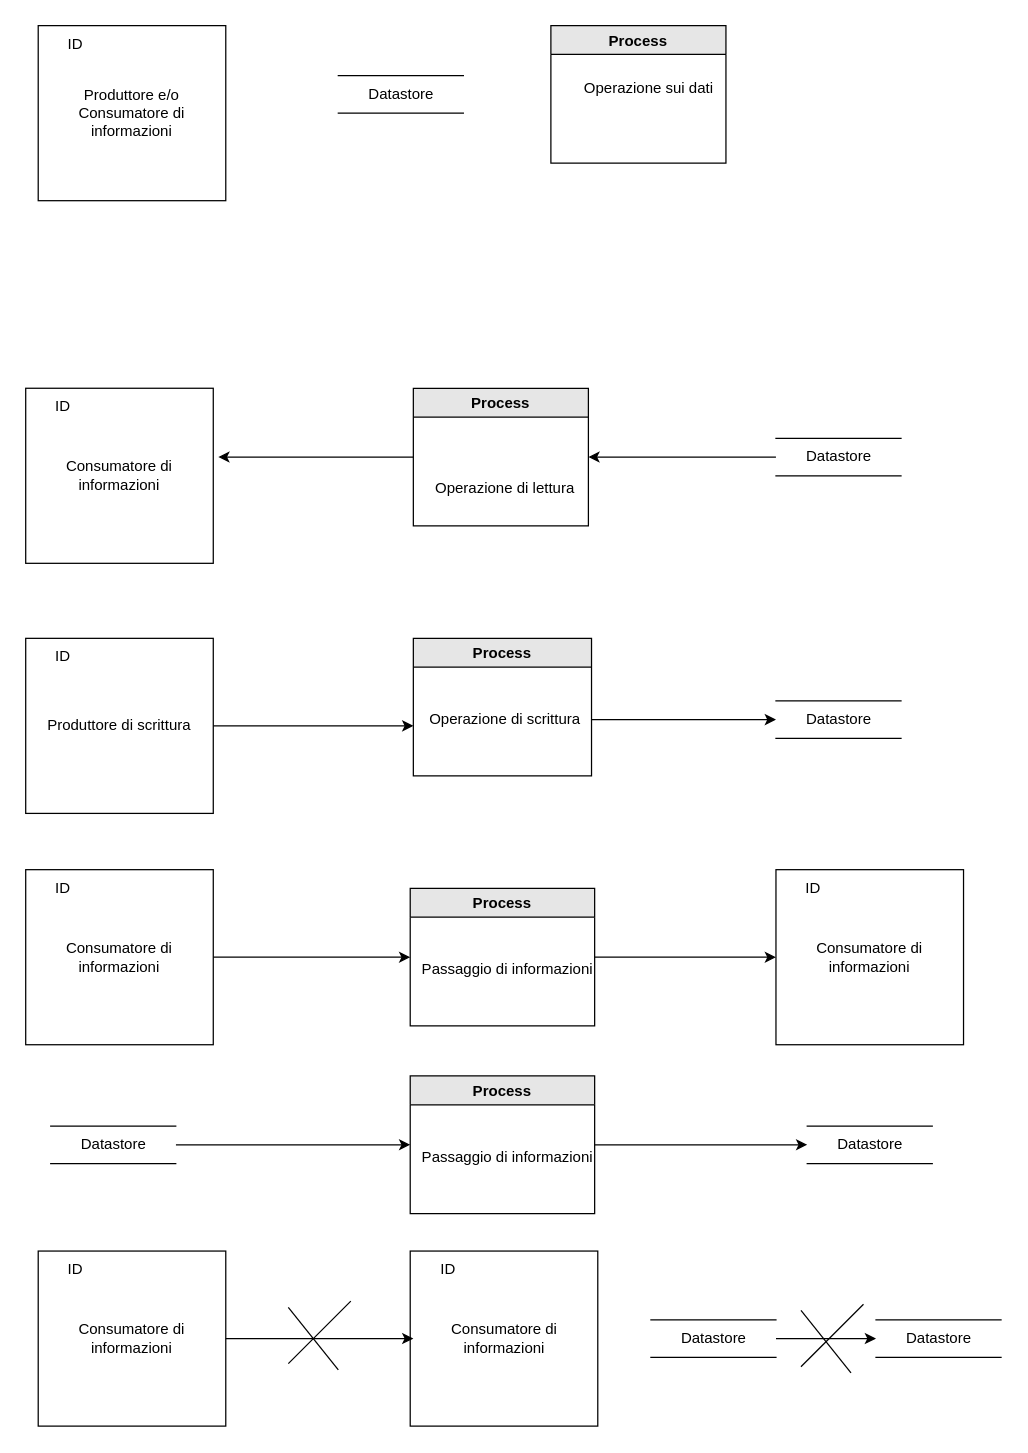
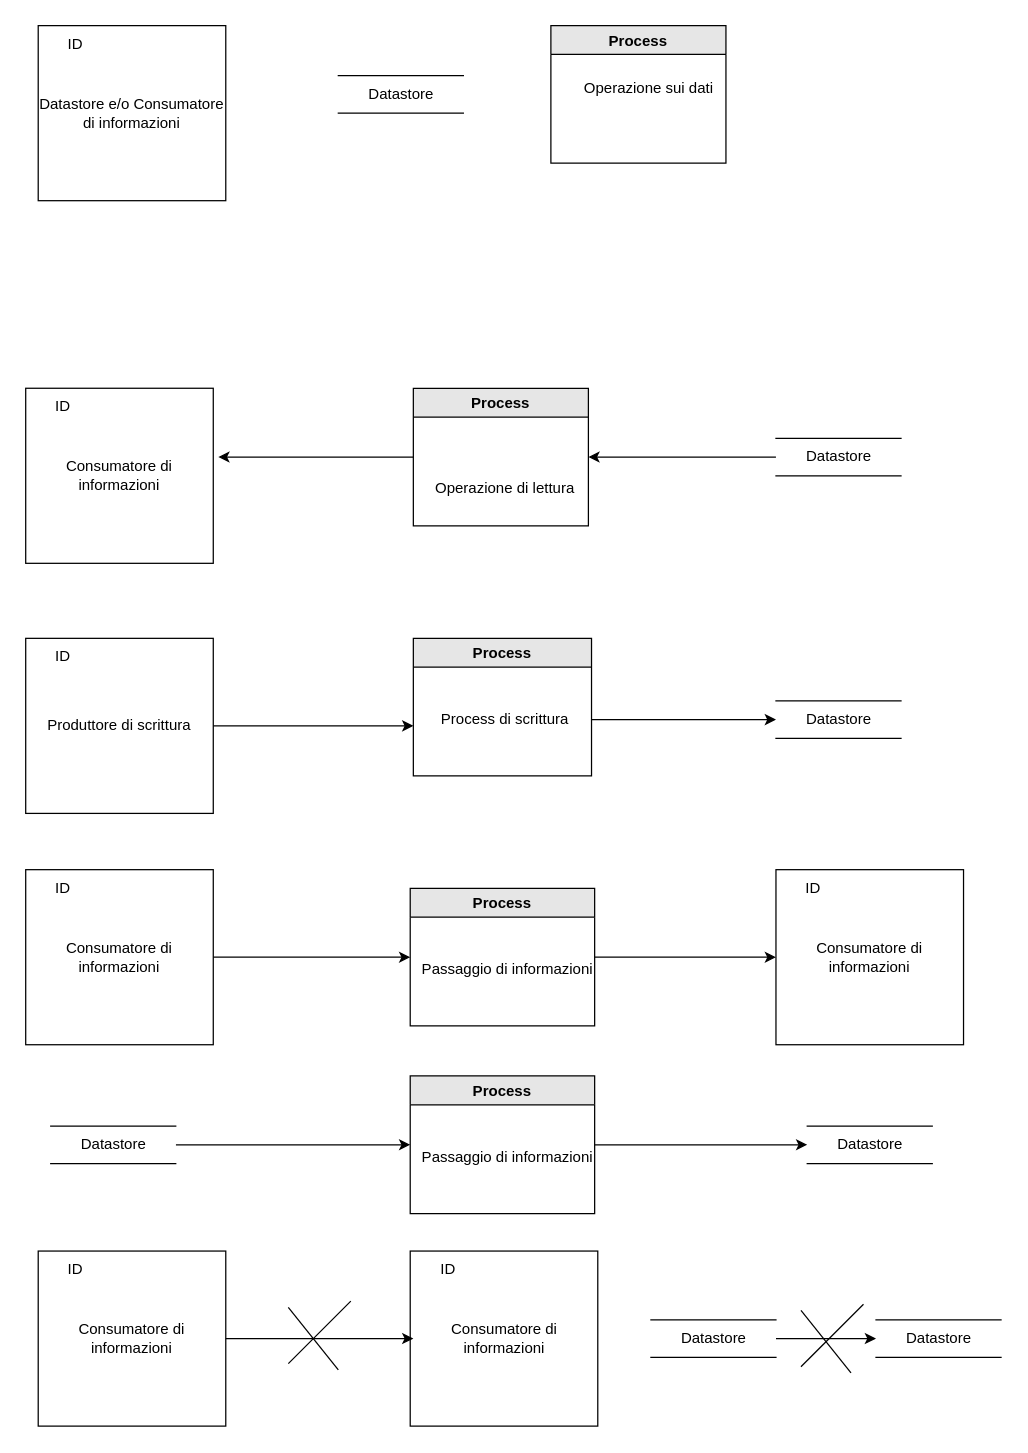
(132, 113) -> (132, 113)
(505, 719) -> (505, 719)
